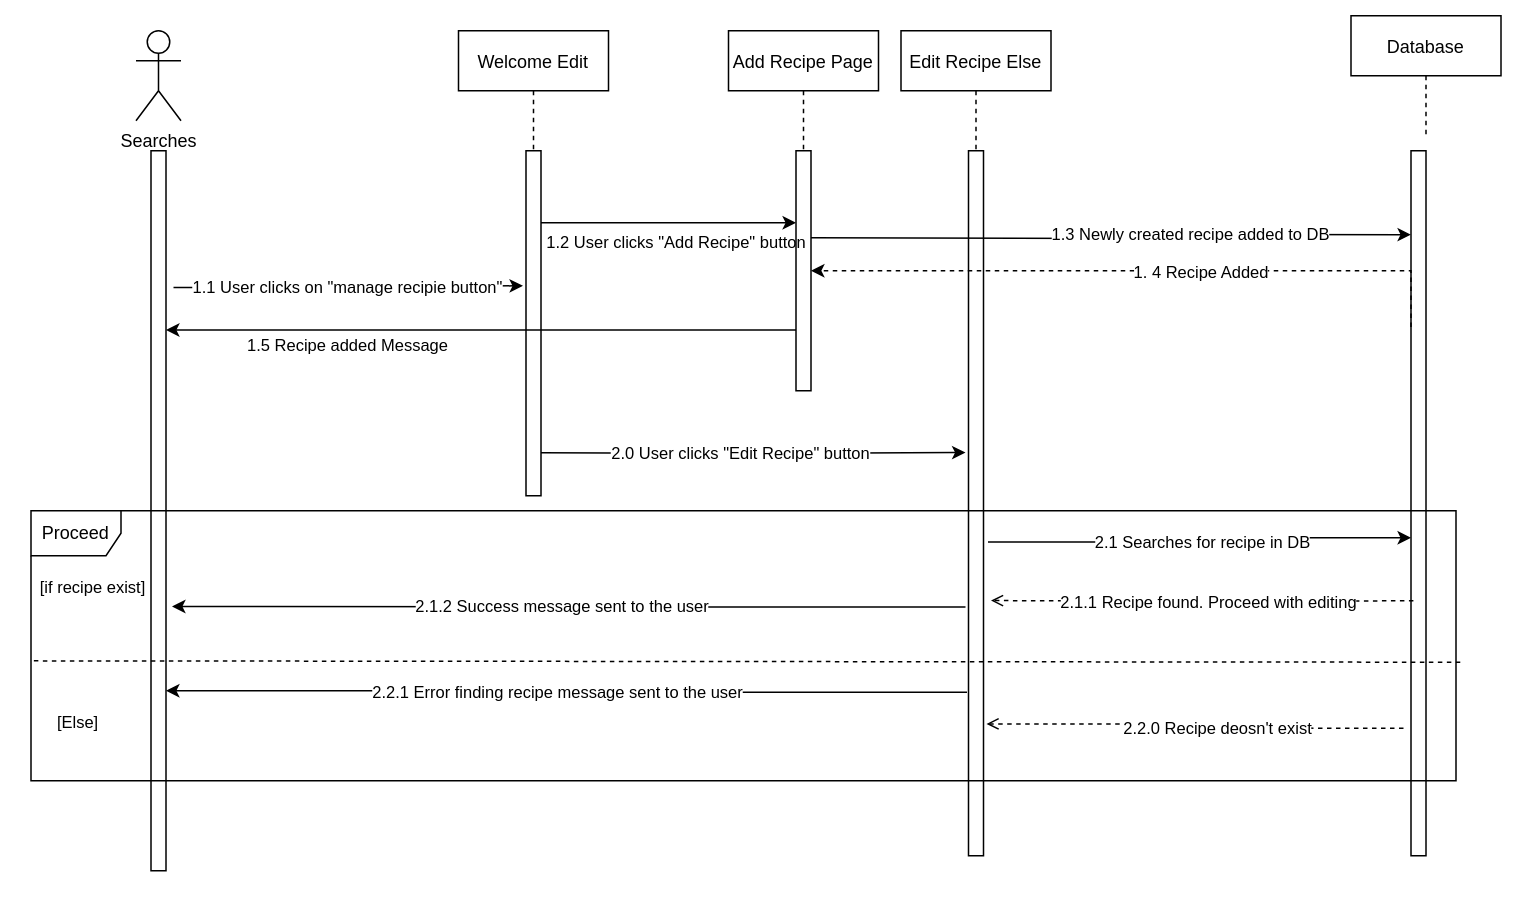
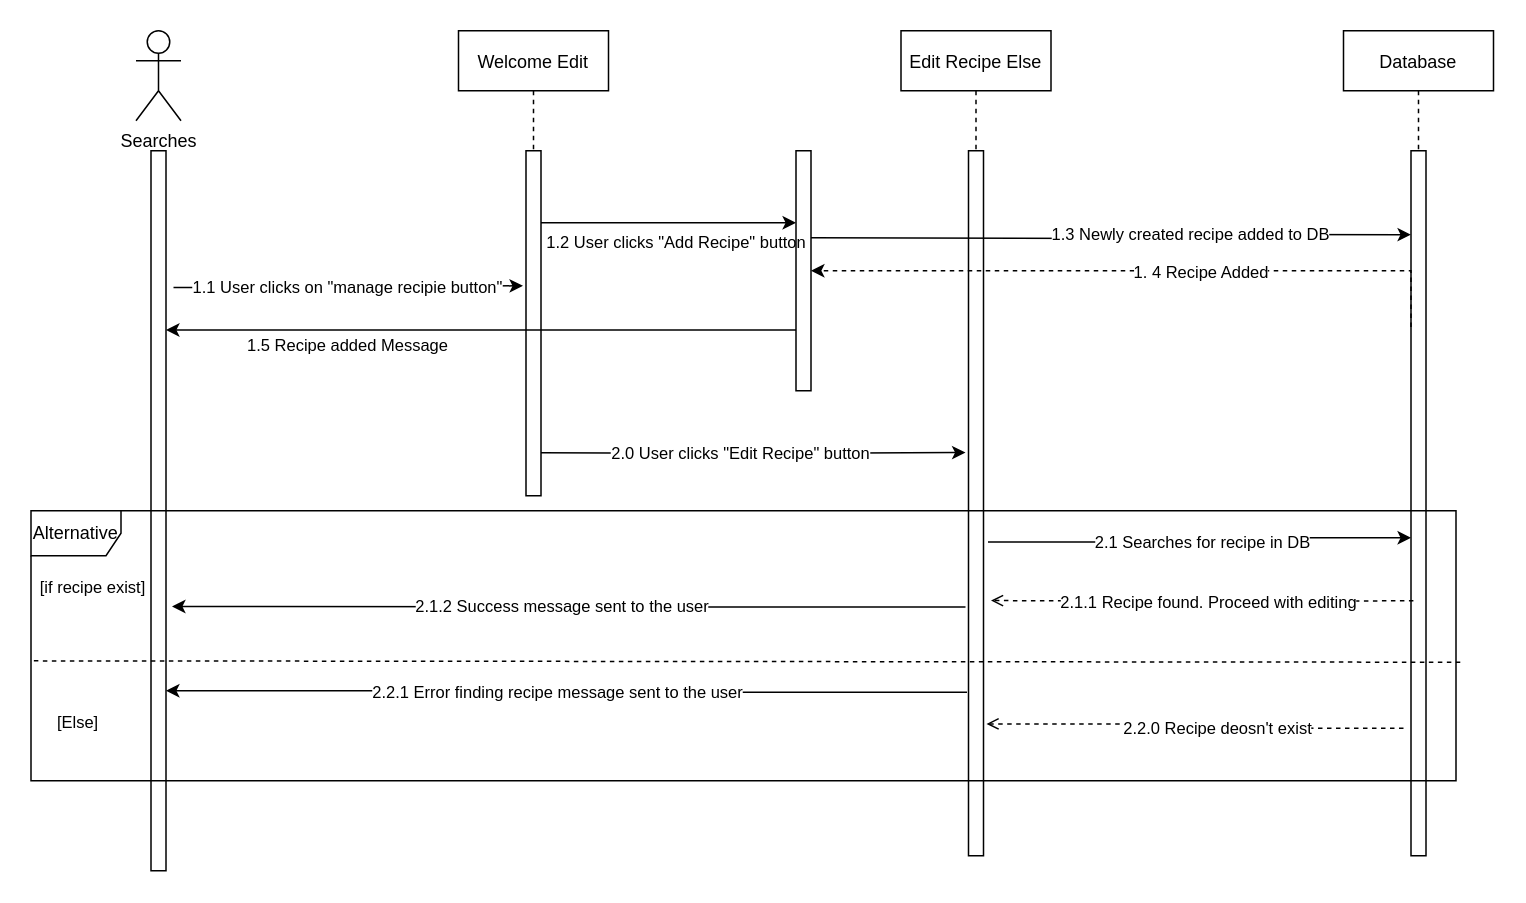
(1426, 76) -> (1418, 91)
(803, 91) -> none
(76, 533) -> (76, 533)
